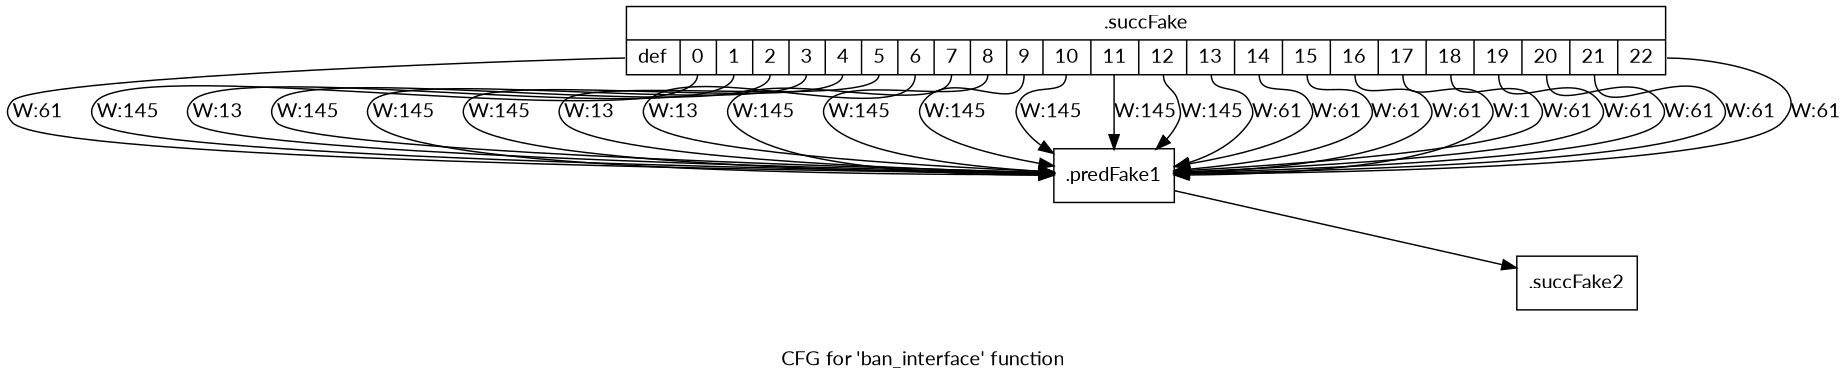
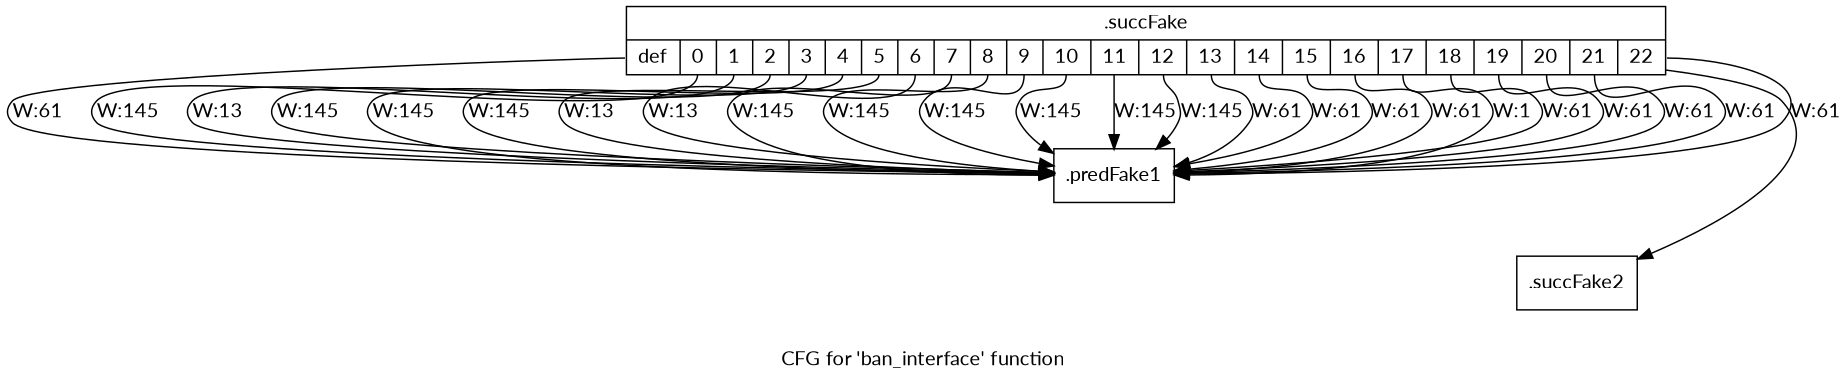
(1338, 228) -> (1792, 152)
